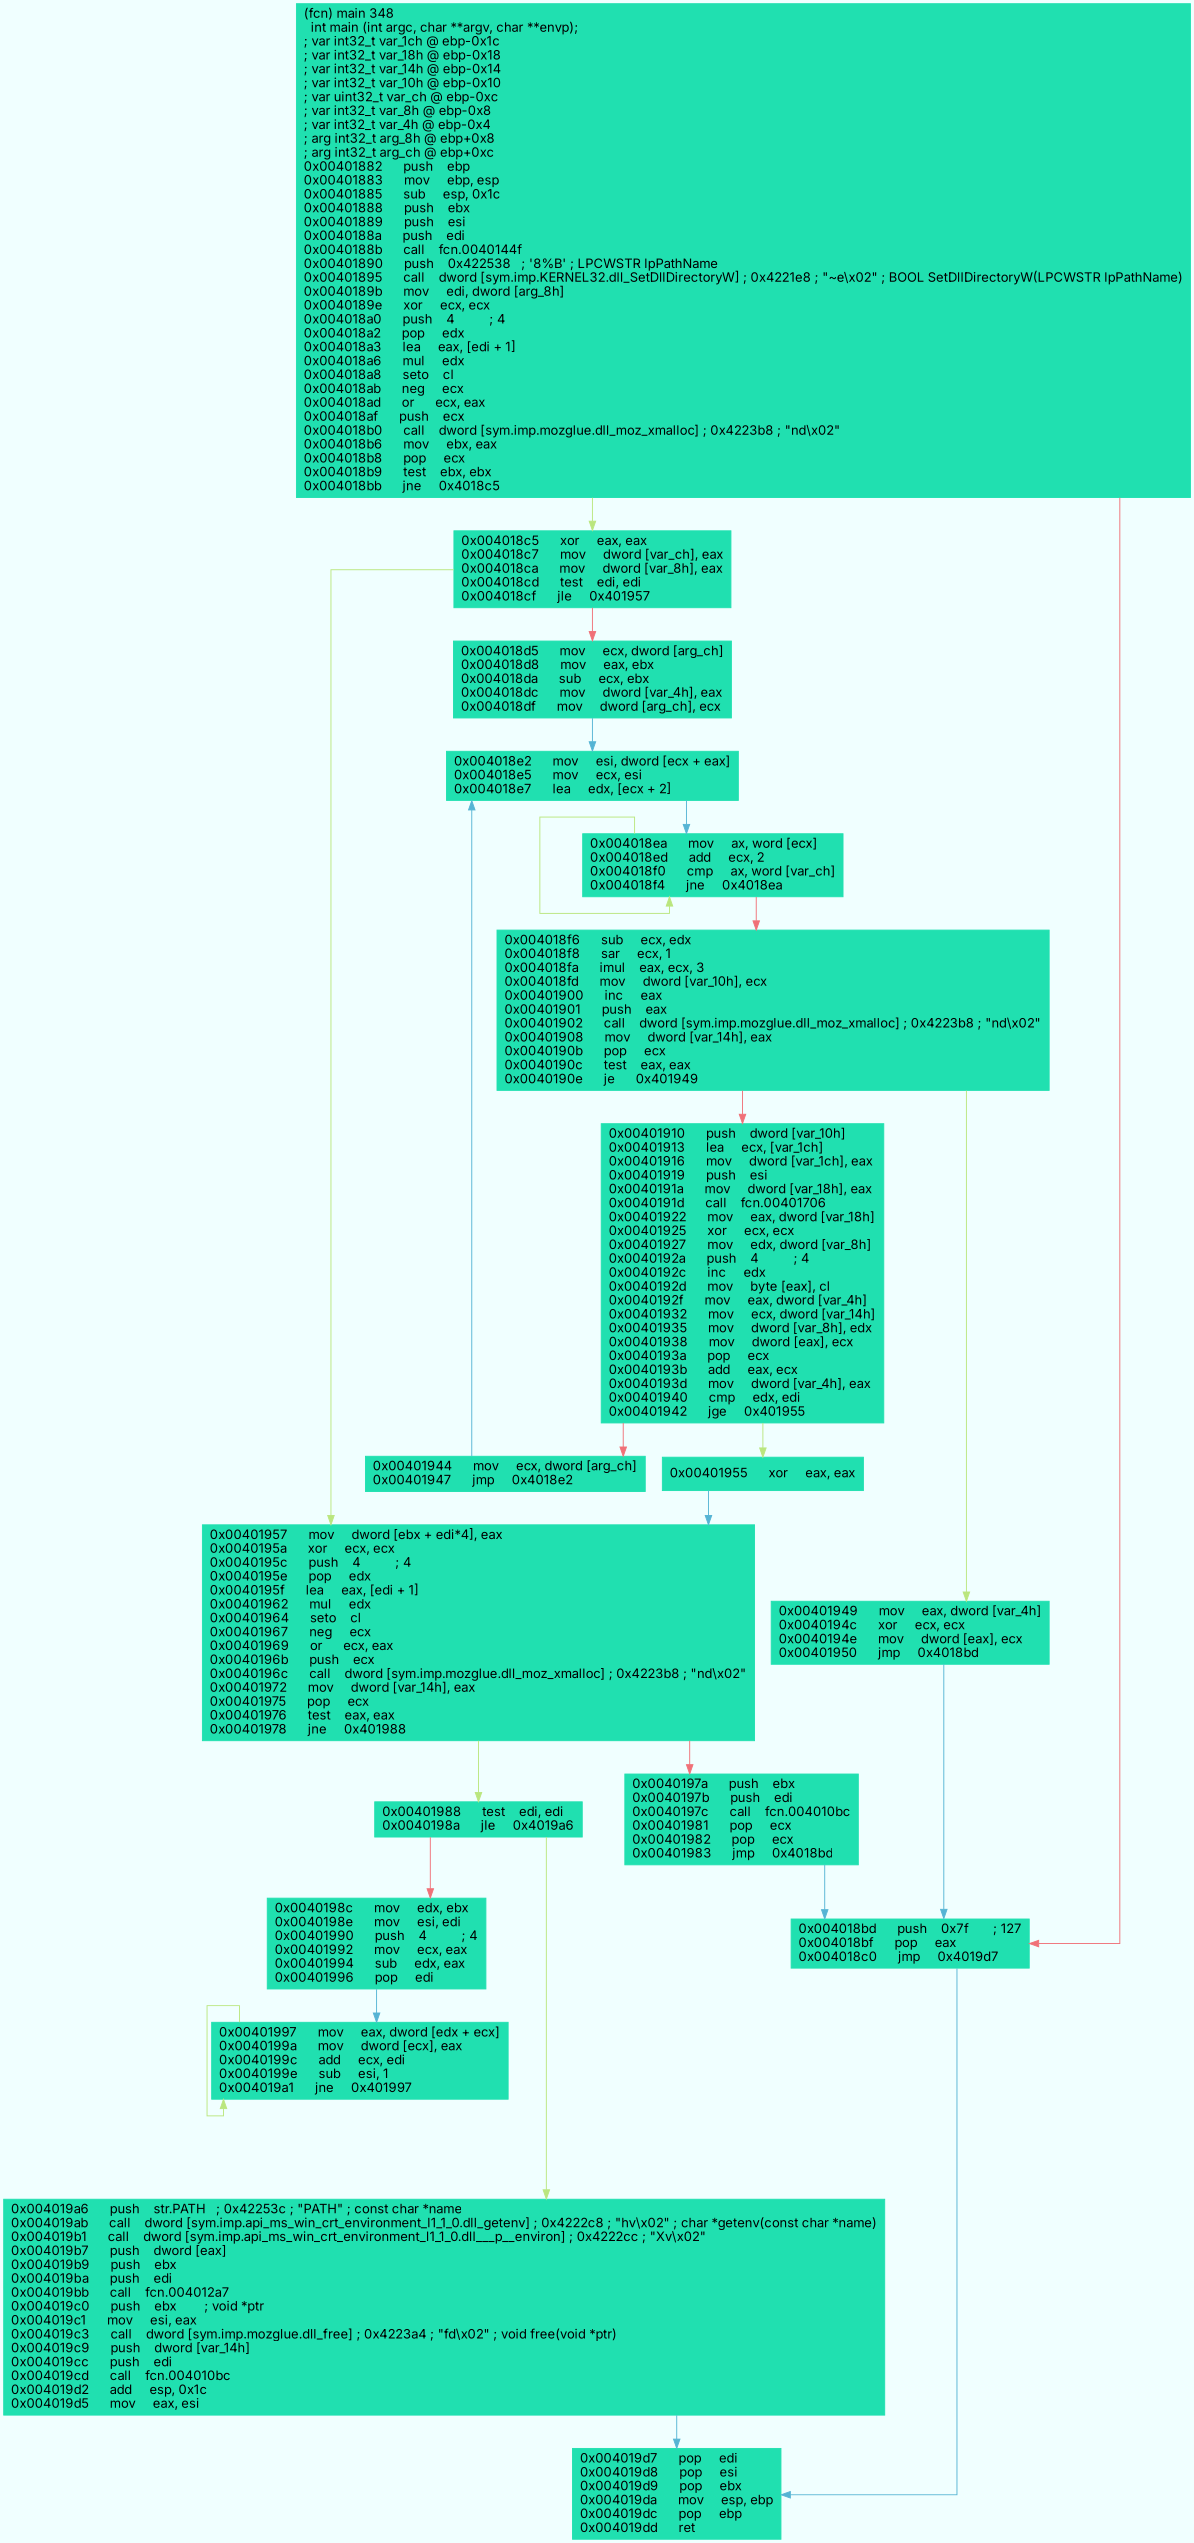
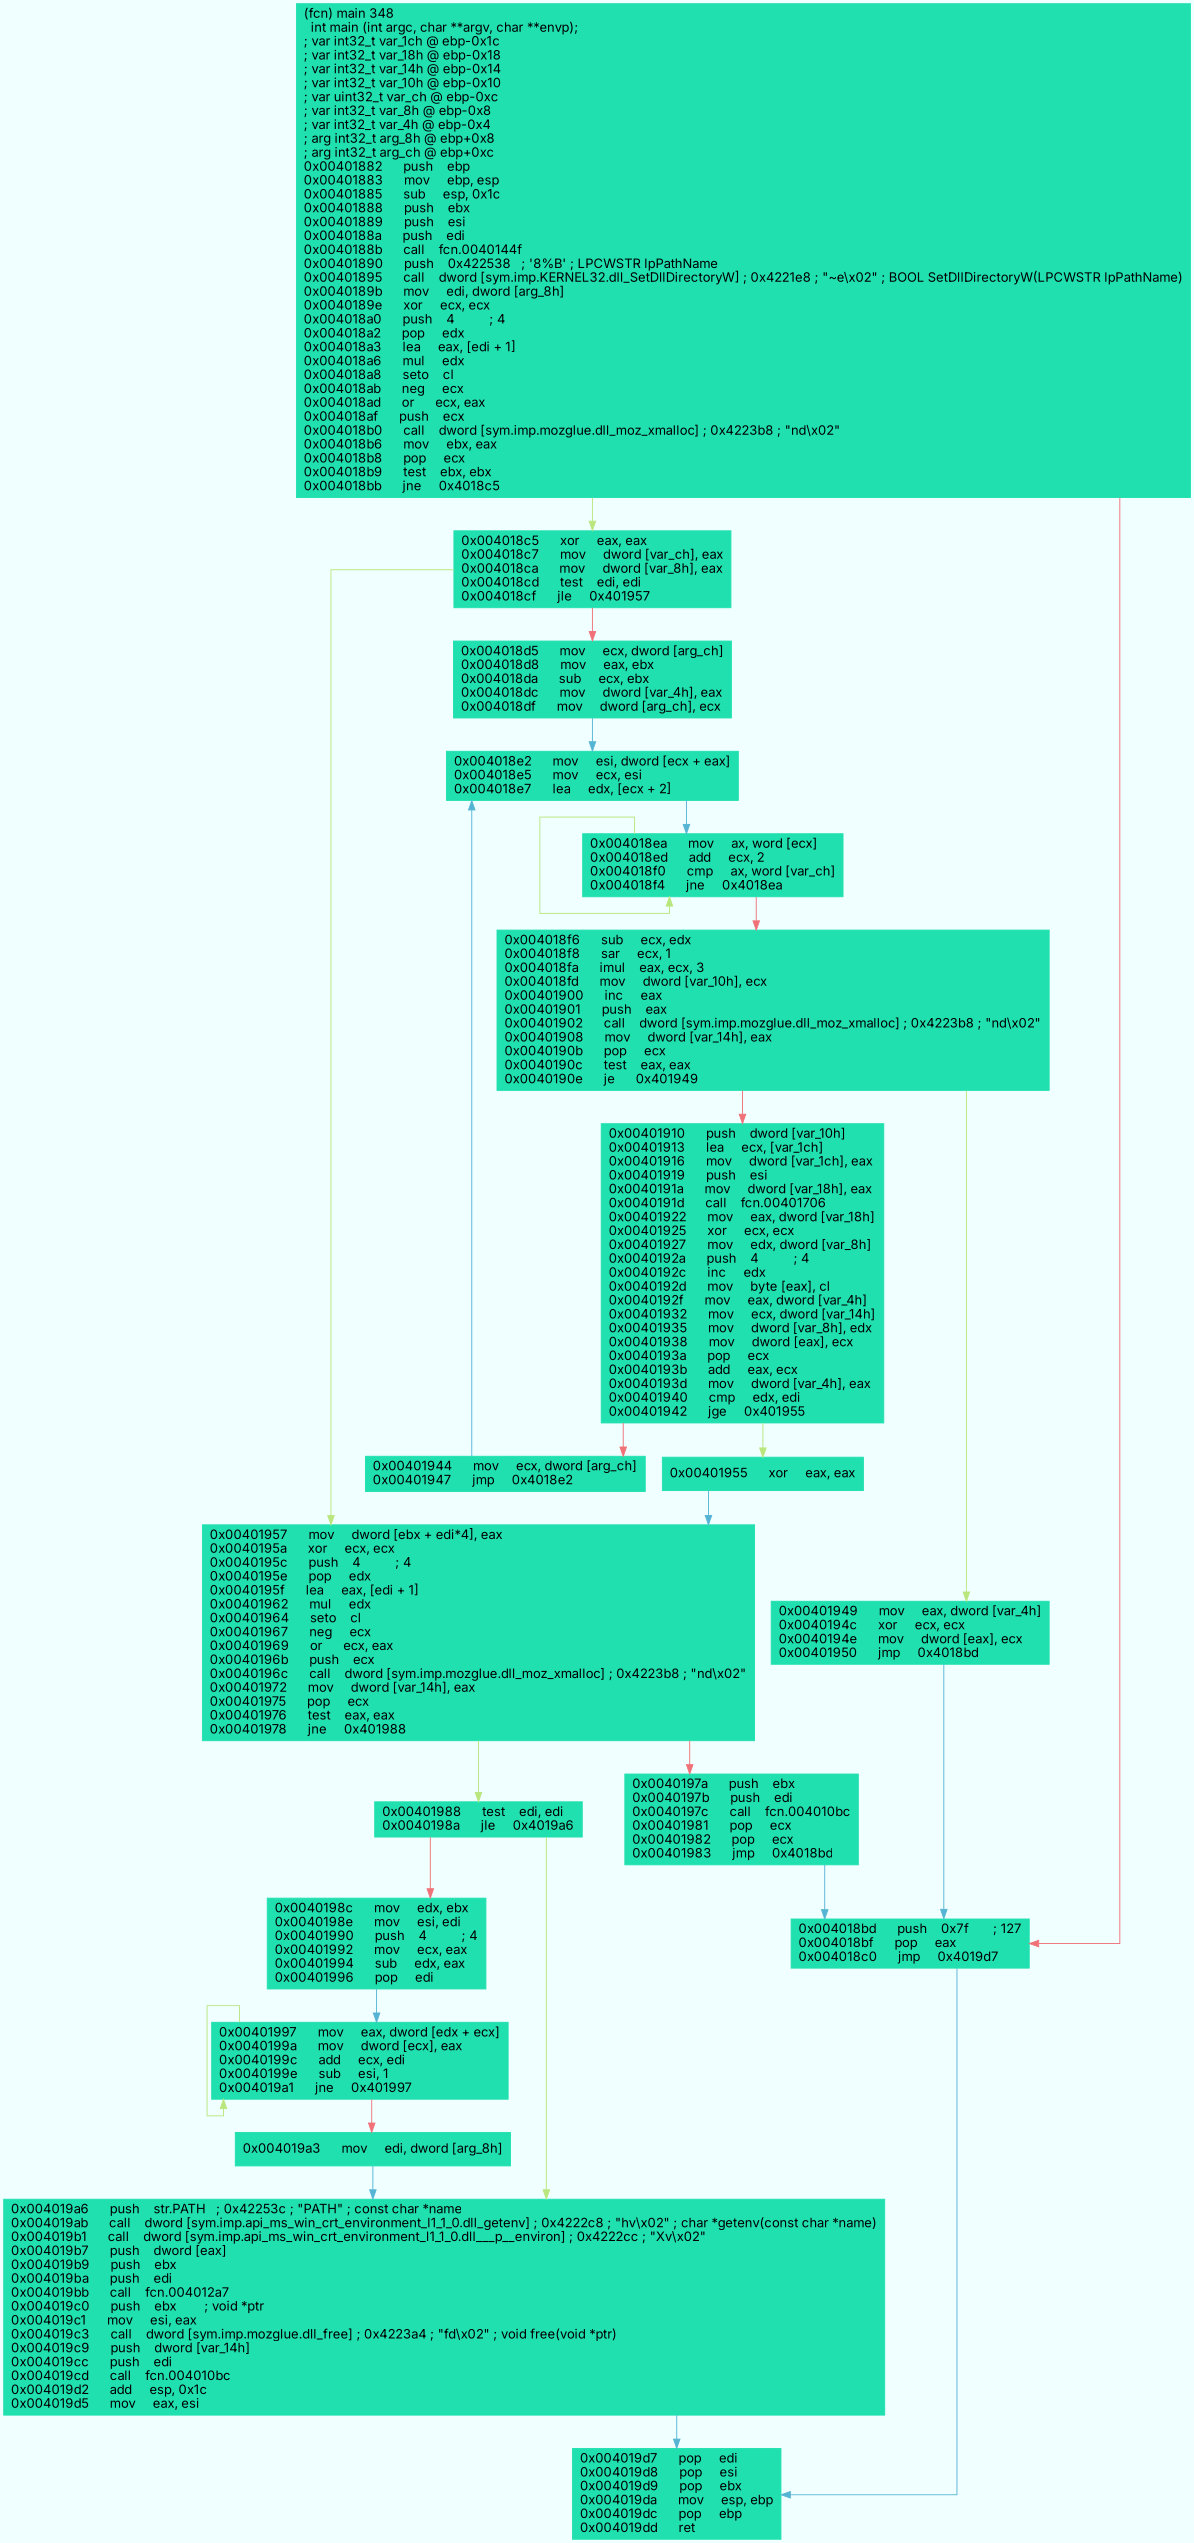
none -> (373, 2149)
